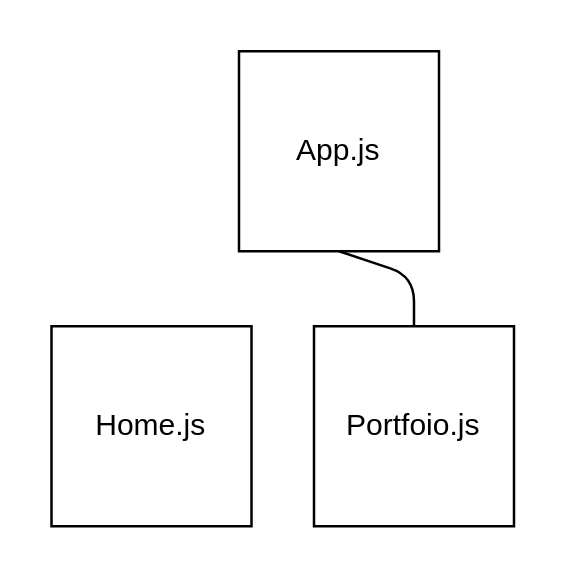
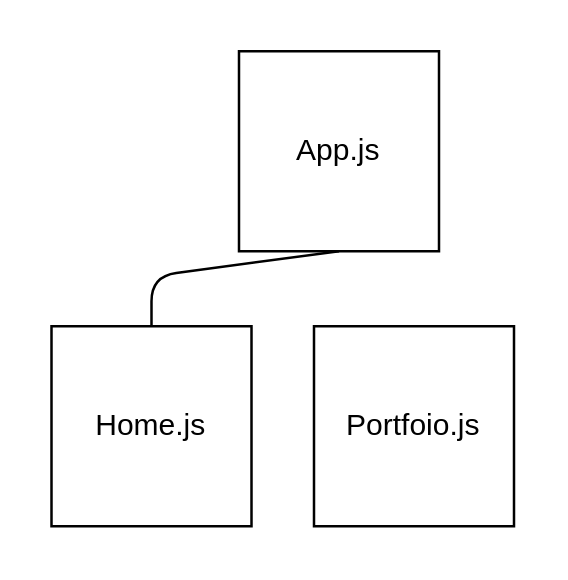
none -> (224, 267)
(397, 271) -> none
